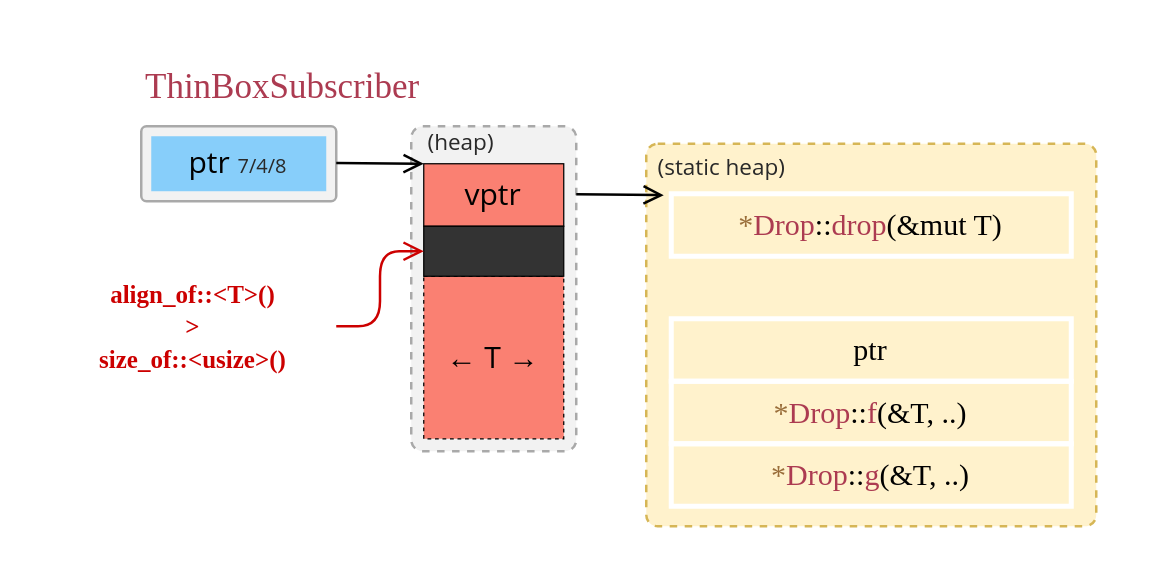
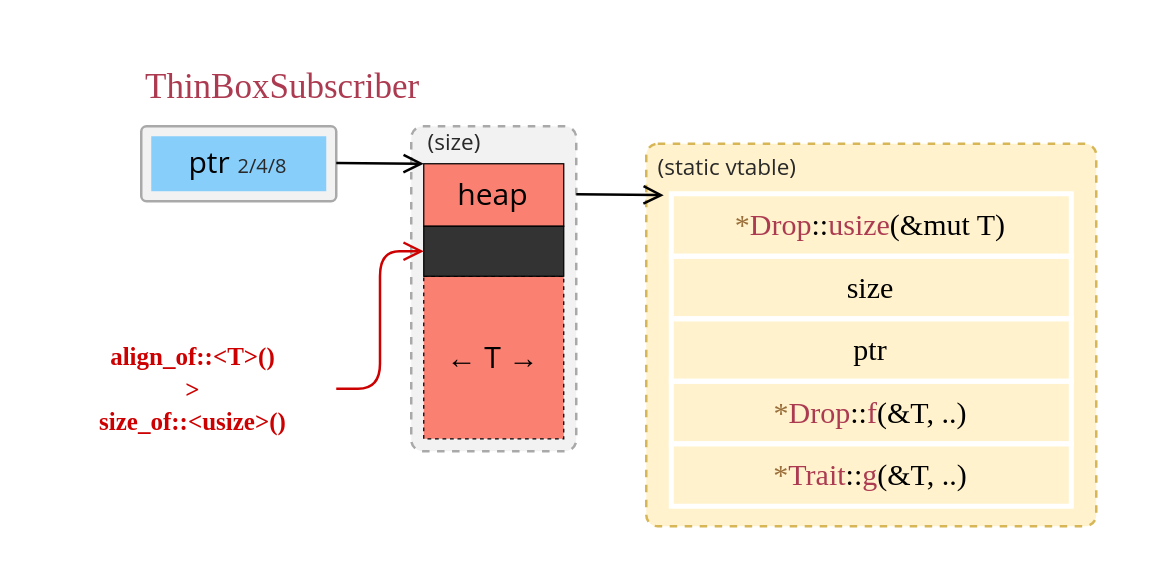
(467, 144) -> (464, 144)
(239, 164) -> (239, 164)
(735, 169) -> (744, 169)
(494, 196) -> (494, 196)
(871, 226) -> (871, 226)
none -> (871, 288)
(194, 326) -> (194, 389)
(871, 476) -> (871, 476)
